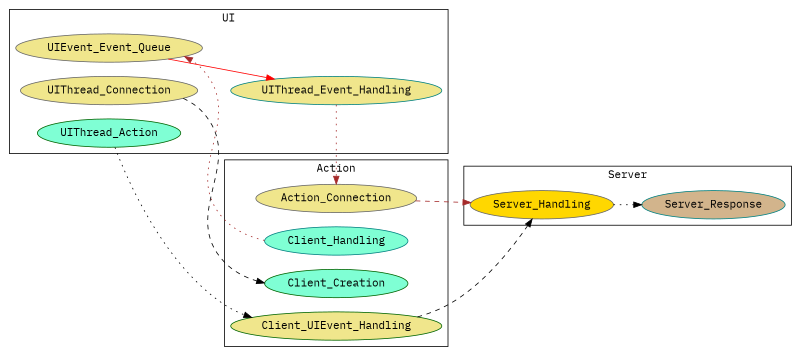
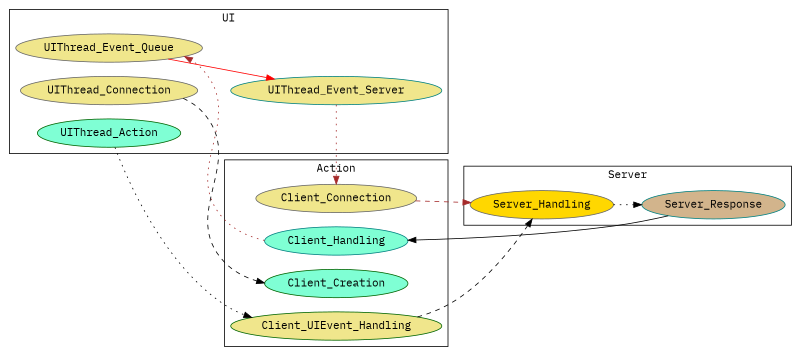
(109, 48) -> (109, 48)
(336, 91) -> (336, 91)
(336, 198) -> (336, 198)
none -> (543, 233)
